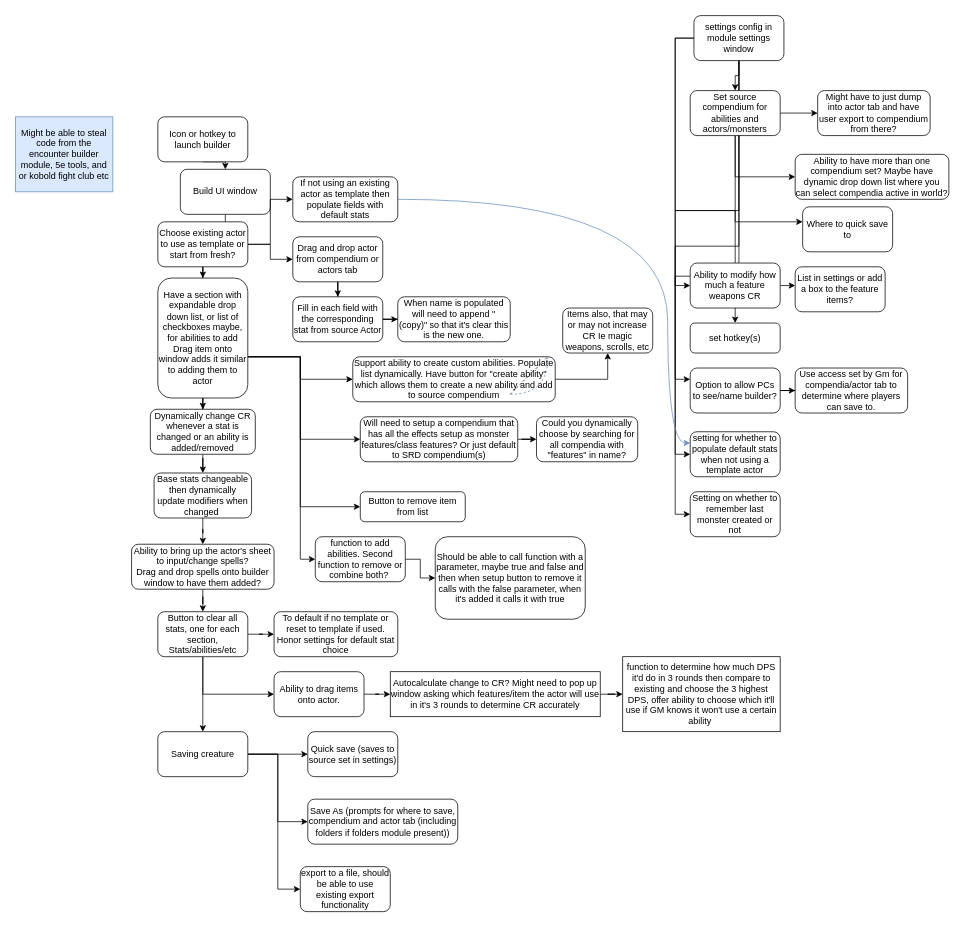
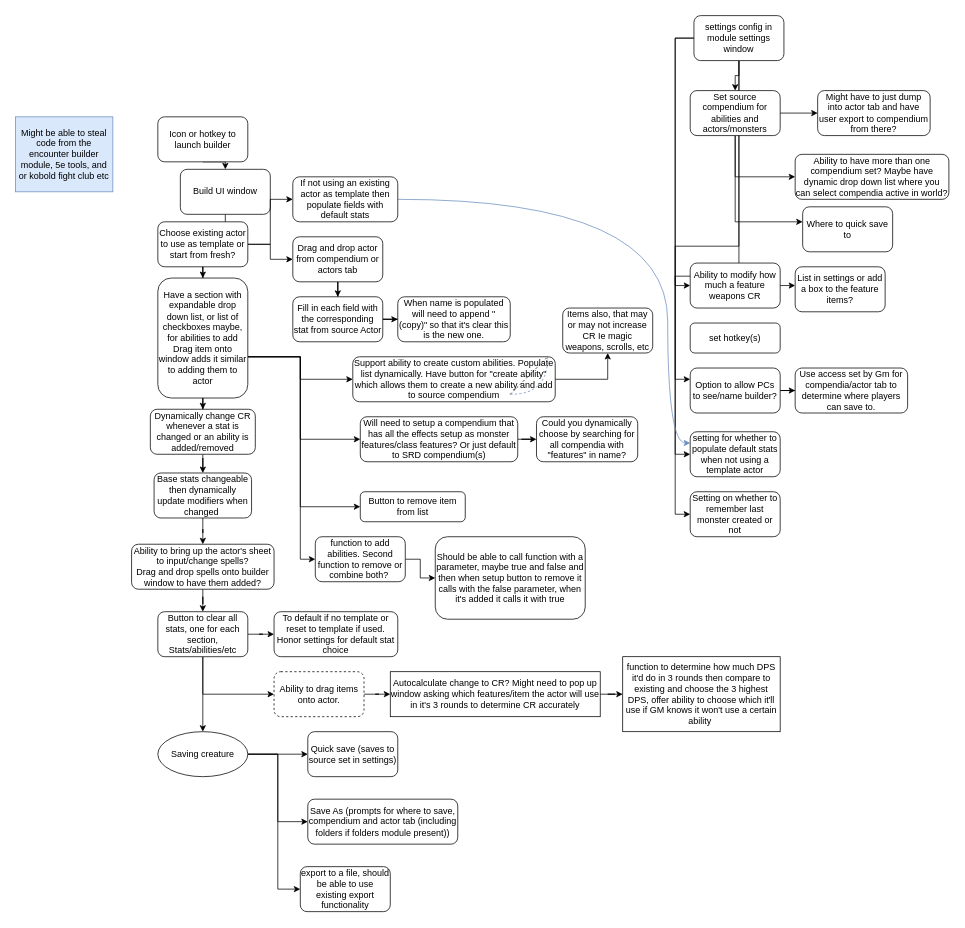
(677, 210) -> none
(319, 694) -> (319, 694)
(203, 754) -> (203, 754)
